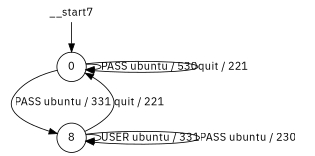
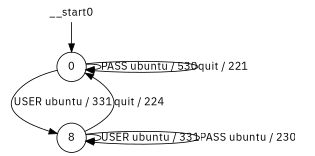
(72, 13) -> (72, 13)
(63, 102) -> (63, 102)
(139, 102) -> (139, 102)
